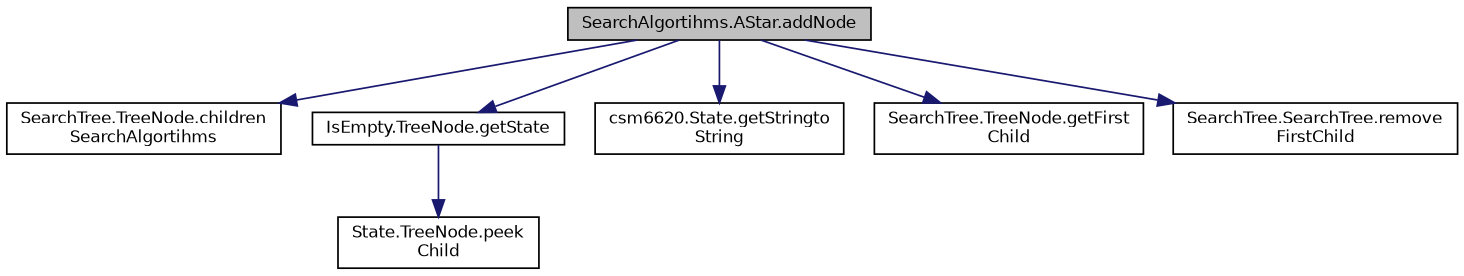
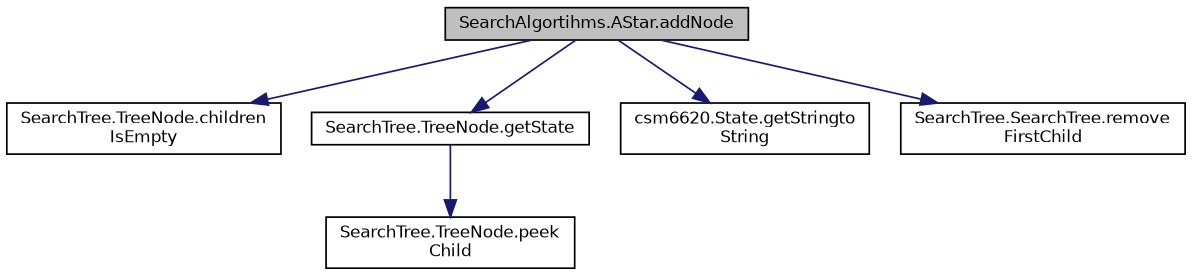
(144, 129) -> (144, 129)
(438, 129) -> (450, 129)
(1009, 129) -> none
(438, 243) -> (450, 243)
